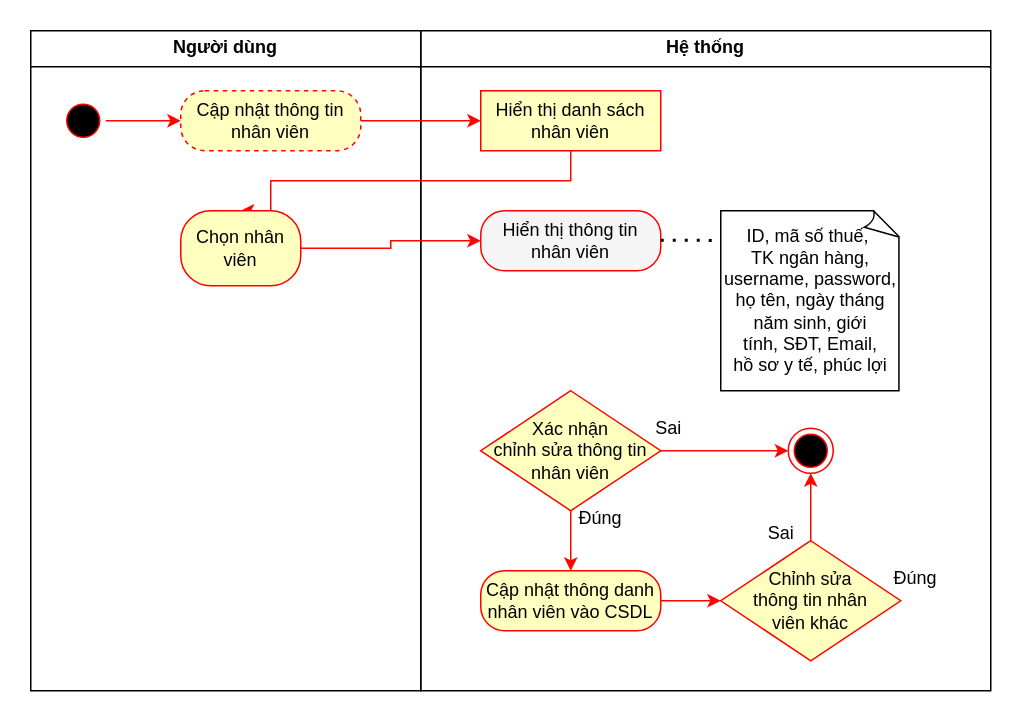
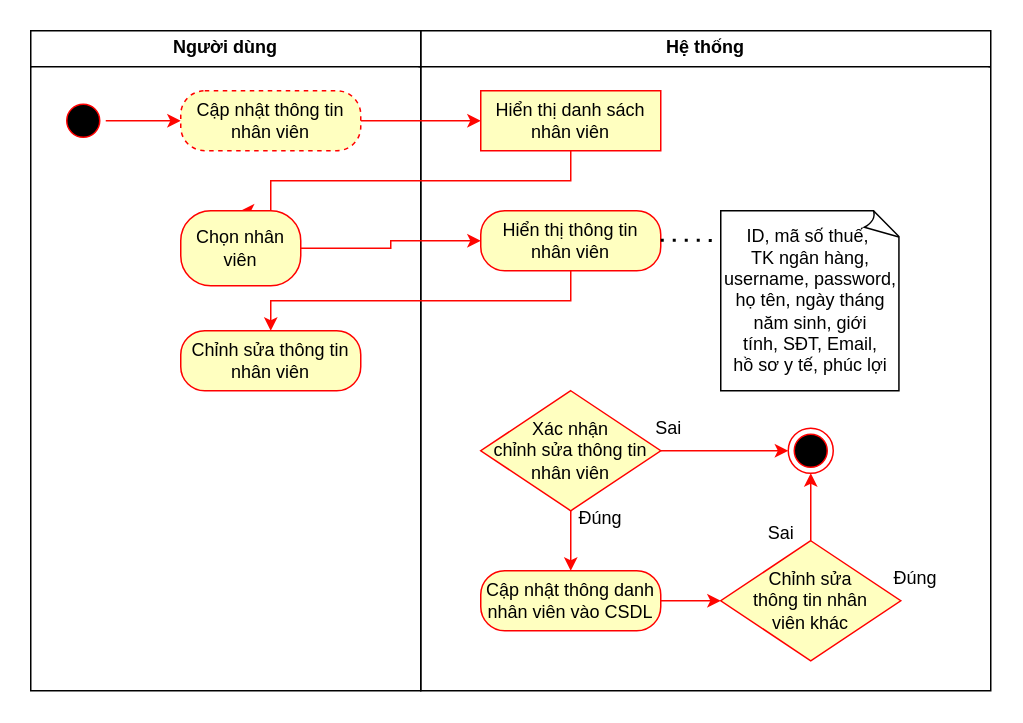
(571, 241) -> (571, 241)
none -> (426, 301)
none -> (271, 361)
